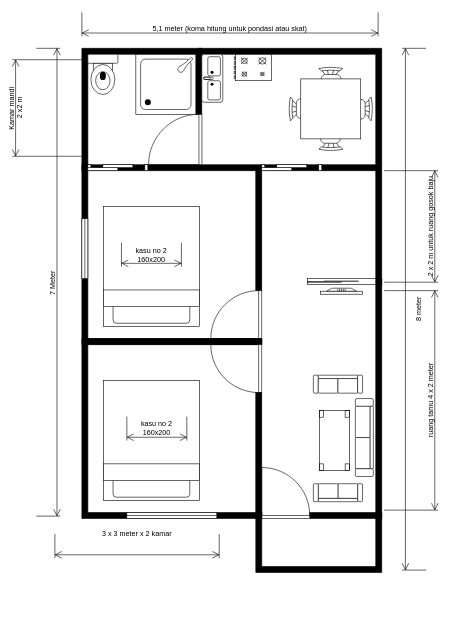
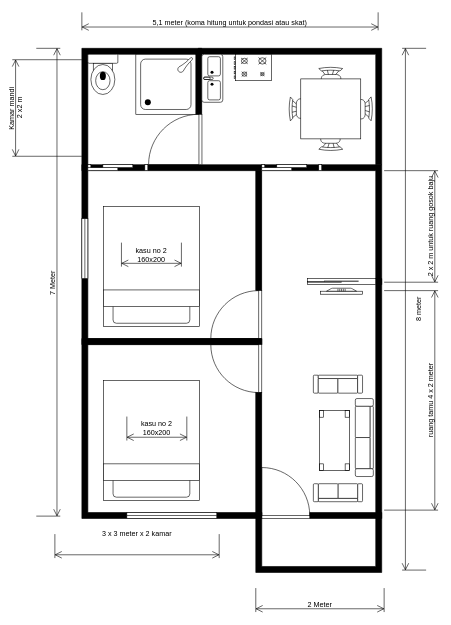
(230, 24) -> (230, 21)
none -> (320, 600)
